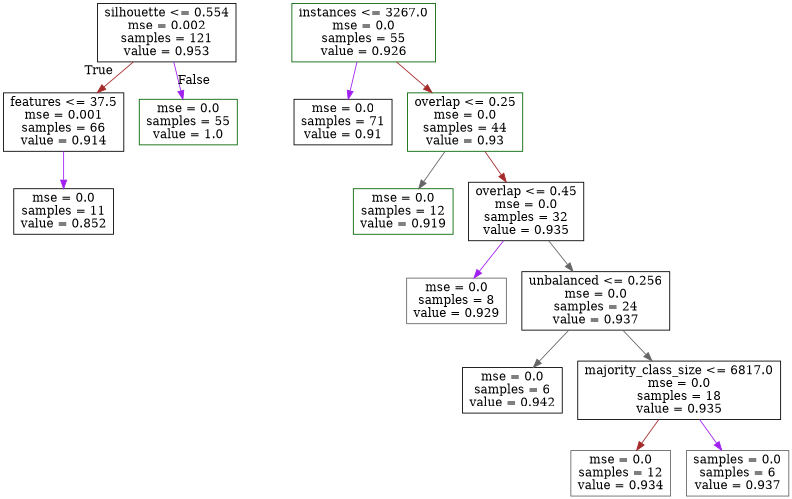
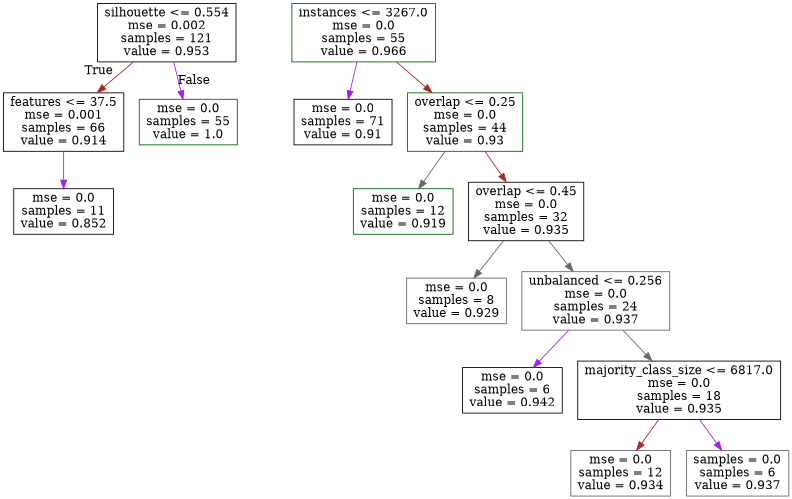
(364, 33) -> (364, 33)
(491, 256) -> (491, 256)
(596, 301) -> (596, 301)
(554, 346) -> (554, 346)
